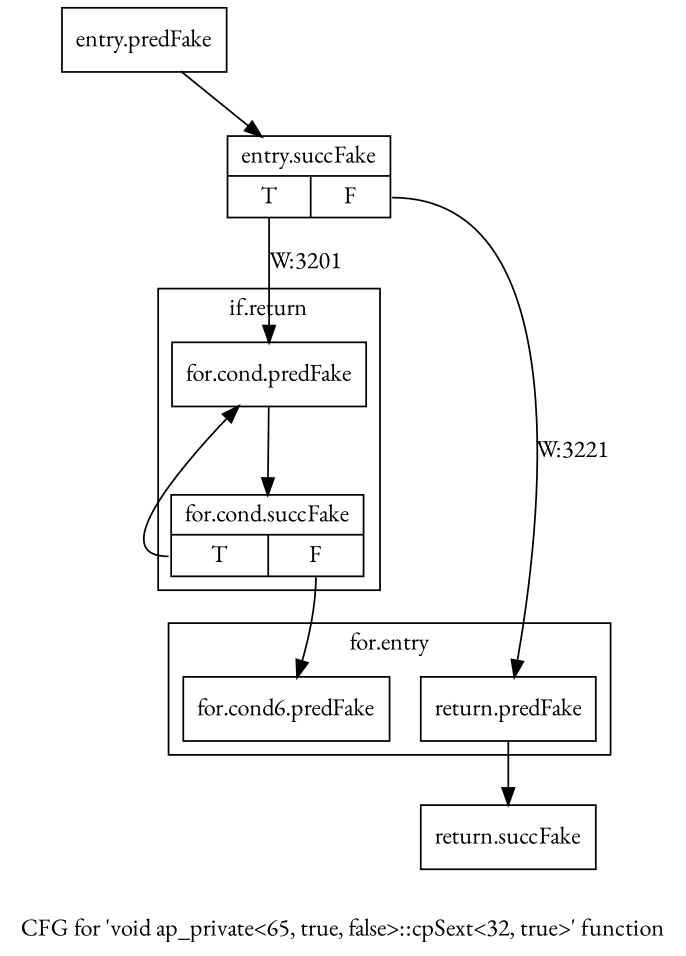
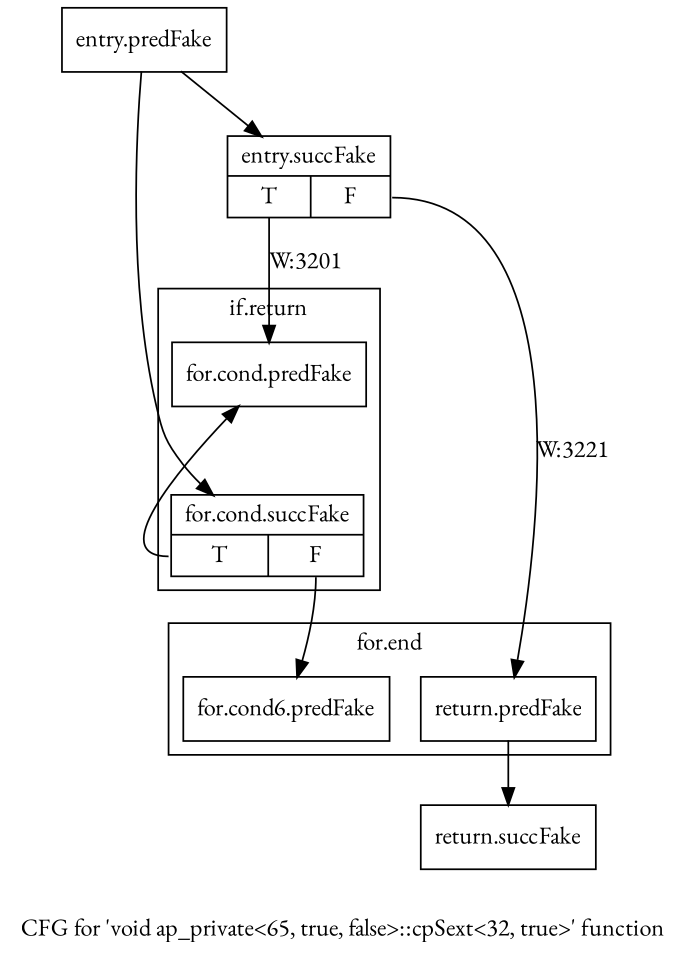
(268, 442) -> (139, 285)
(390, 643) -> (390, 643)
